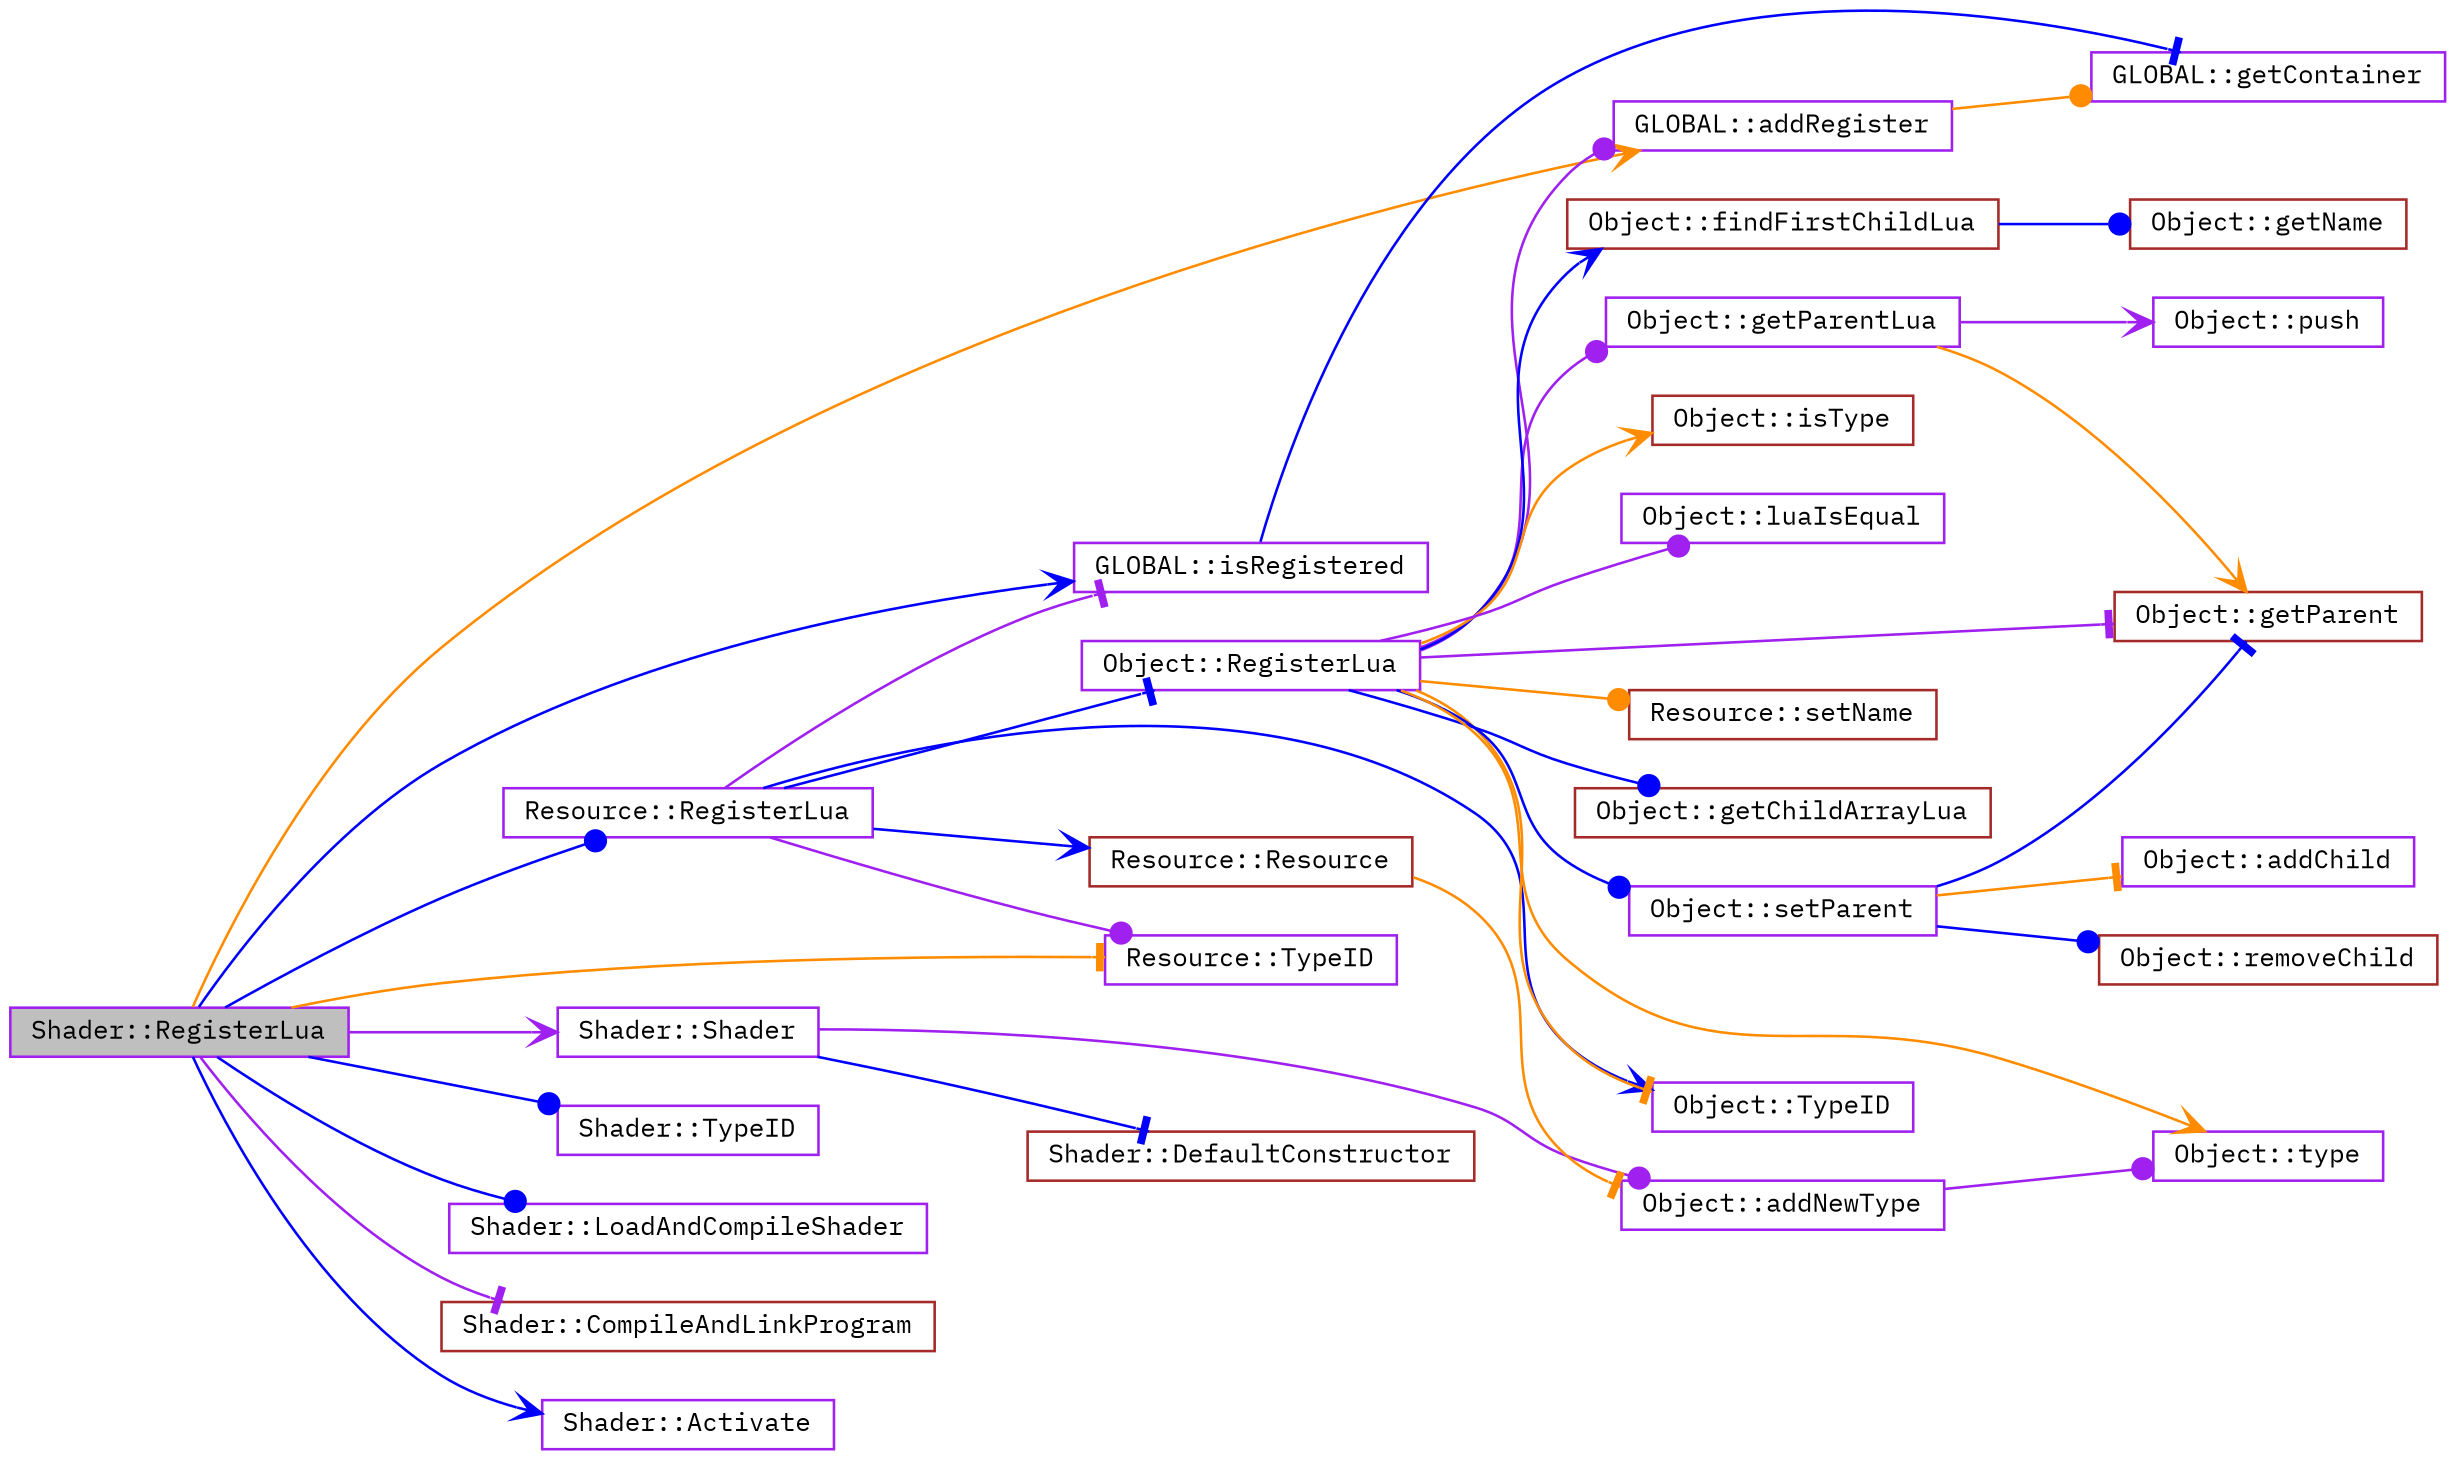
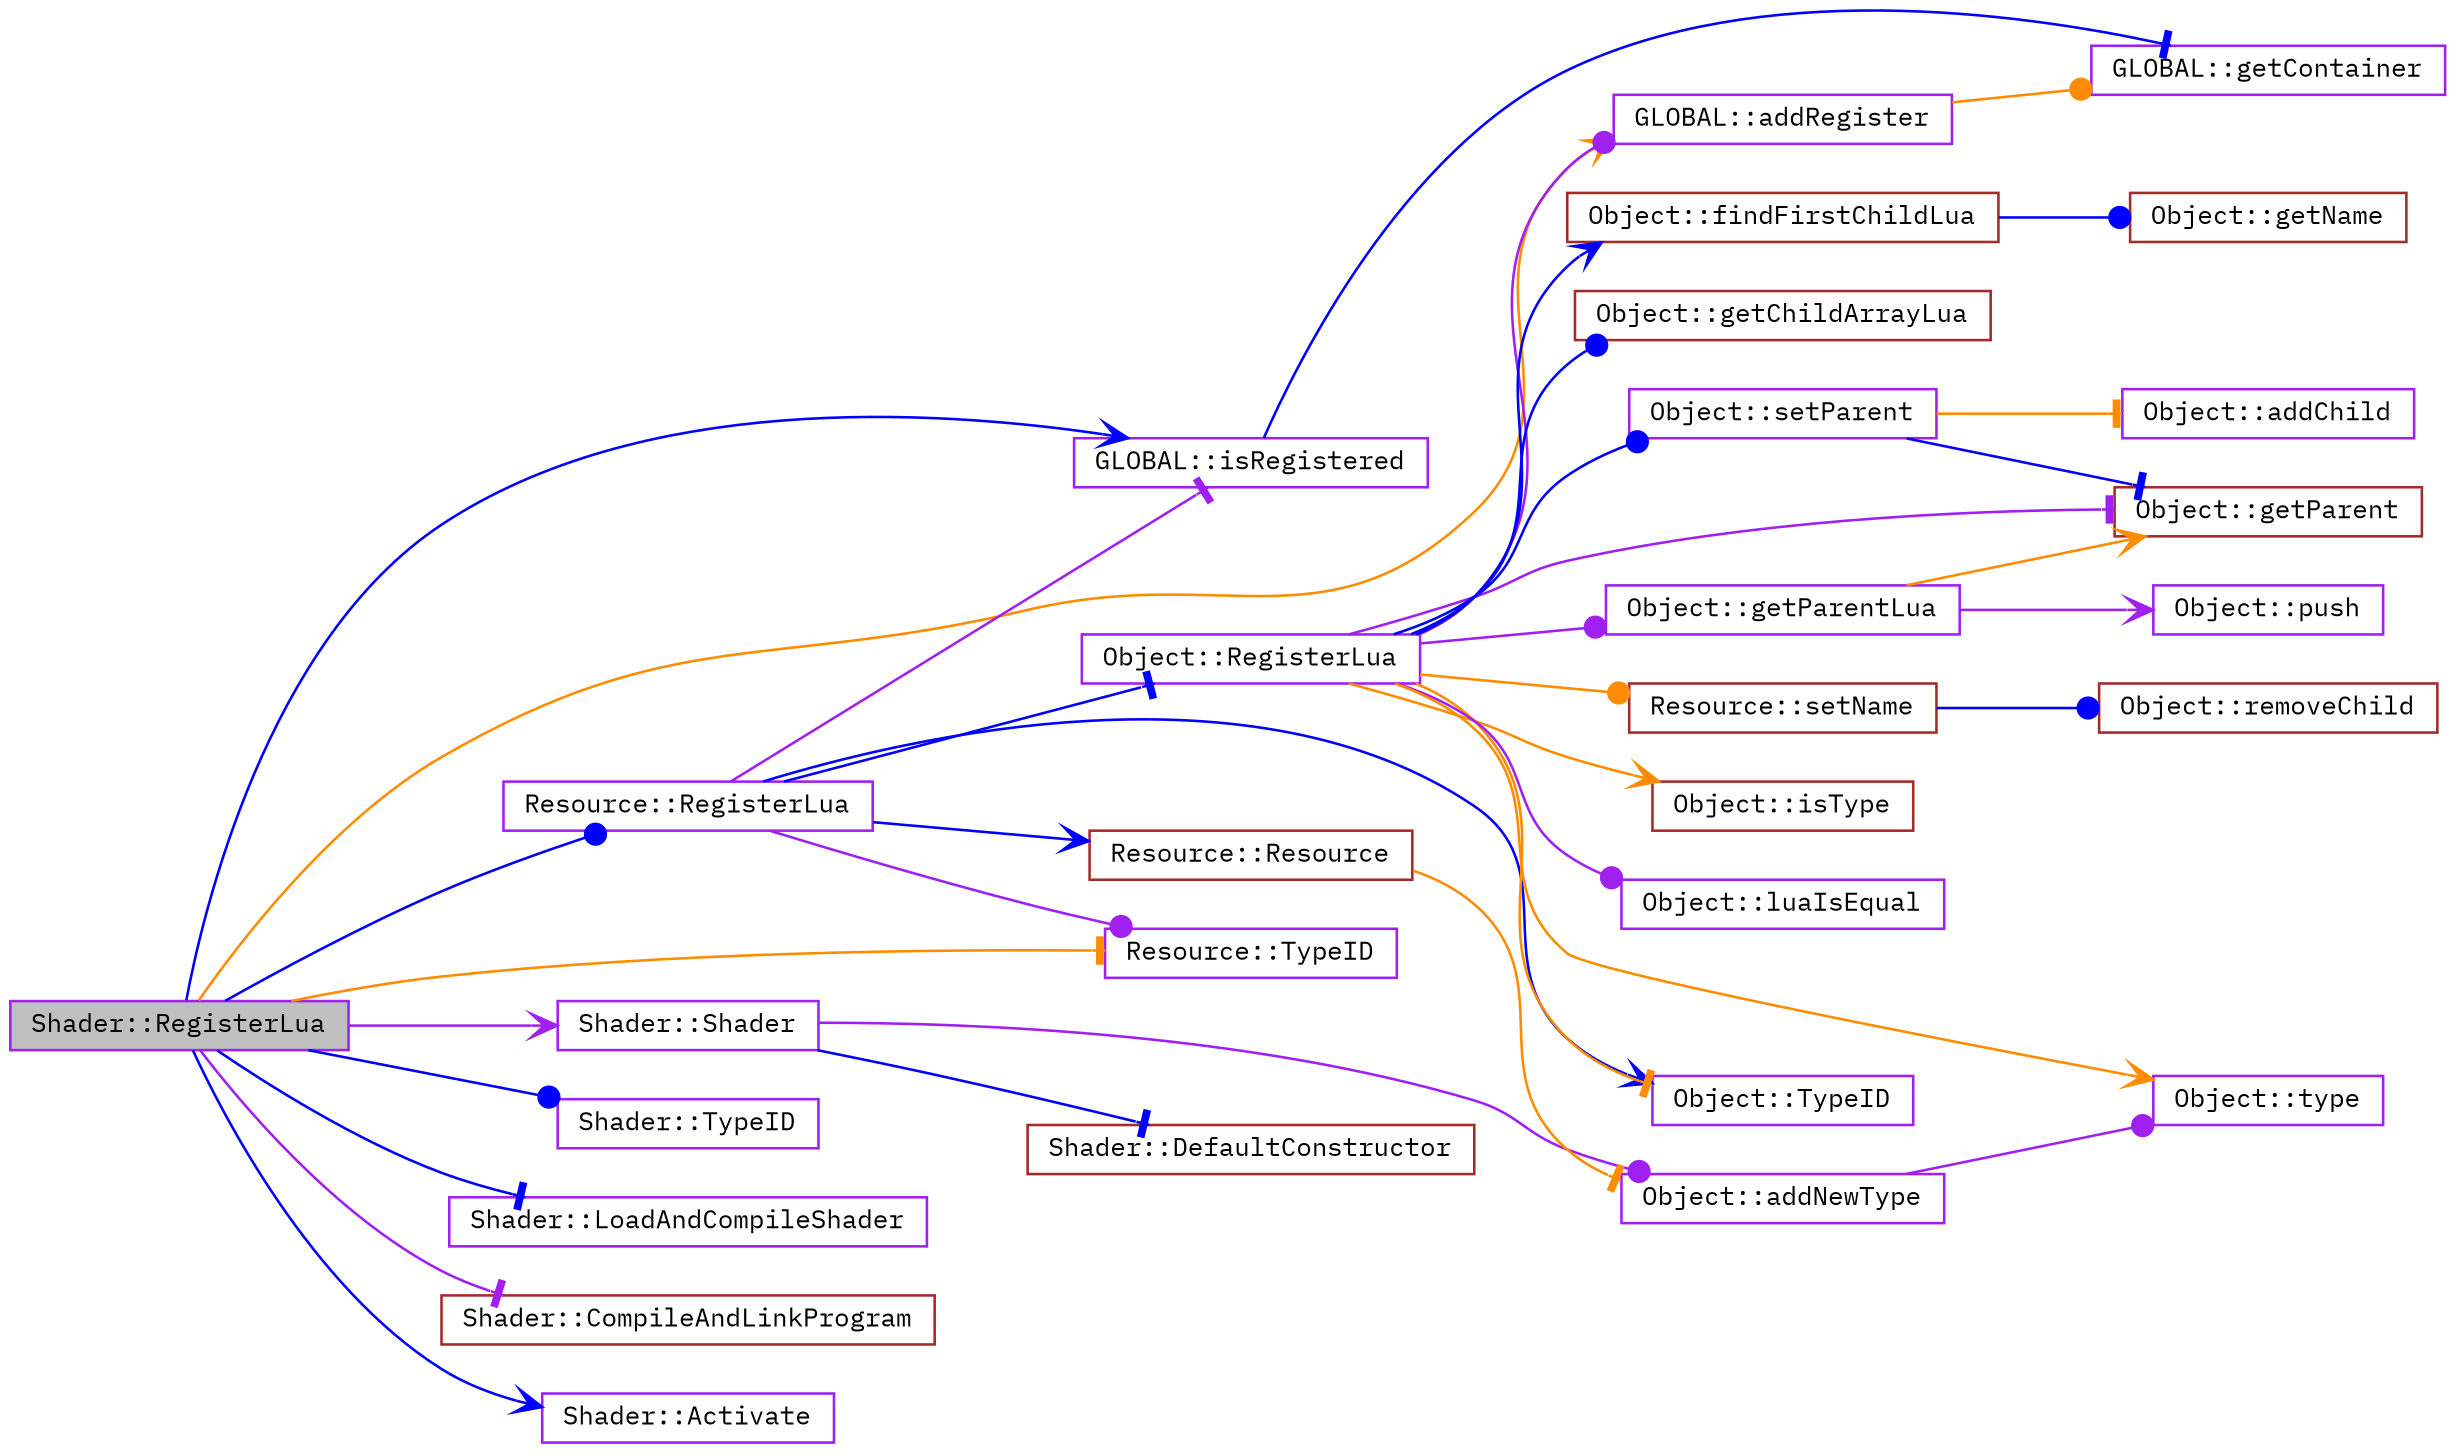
(2007, 933) -> (2007, 708)
(355, 1140) -> (359, 1135)
